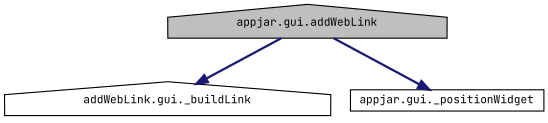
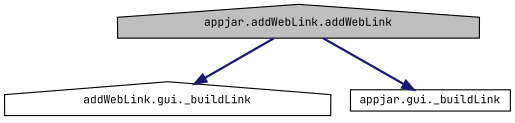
(307, 23) -> (298, 23)
(447, 100) -> (430, 100)
